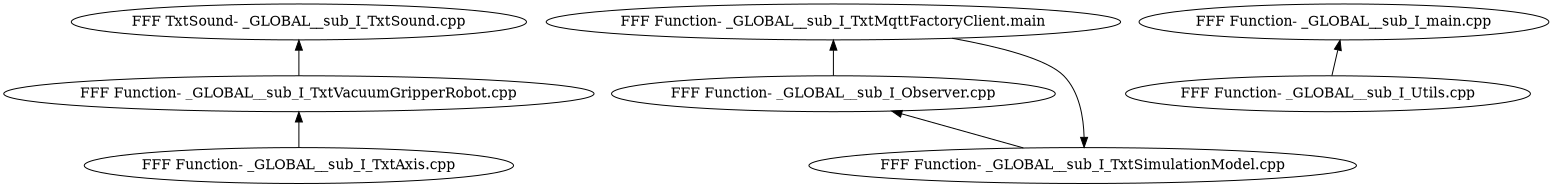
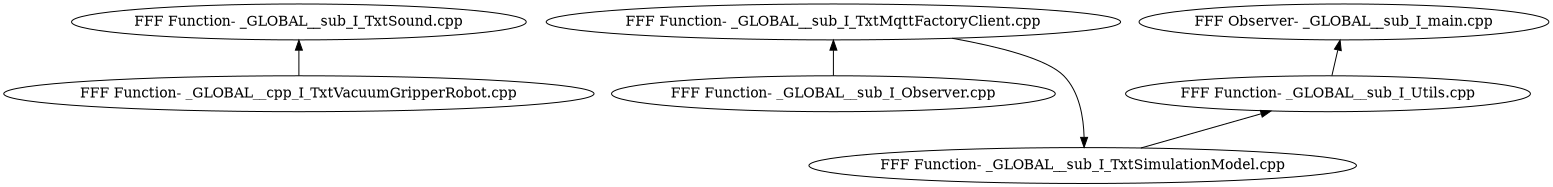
(299, 22) -> (299, 22)
(833, 22) -> (833, 22)
(1344, 22) -> (1344, 22)
(299, 94) -> (299, 94)
(963, 131) -> (1201, 131)
(299, 166) -> none
